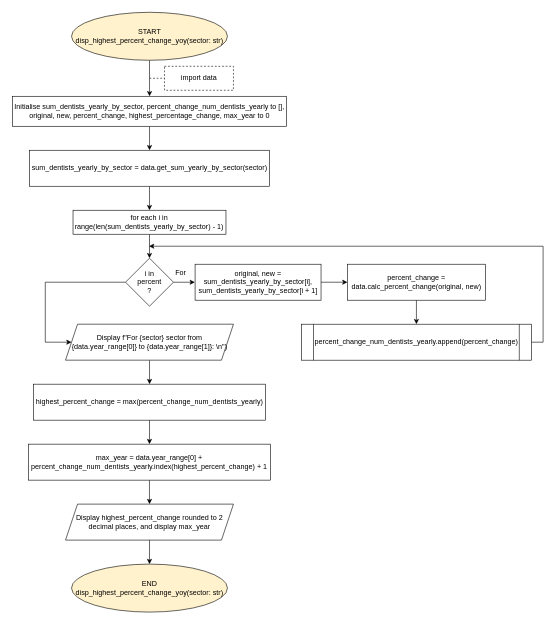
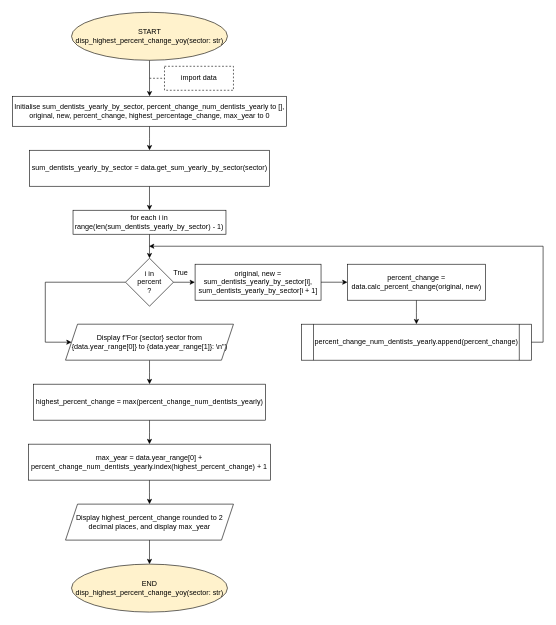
(181, 273) -> (181, 273)
